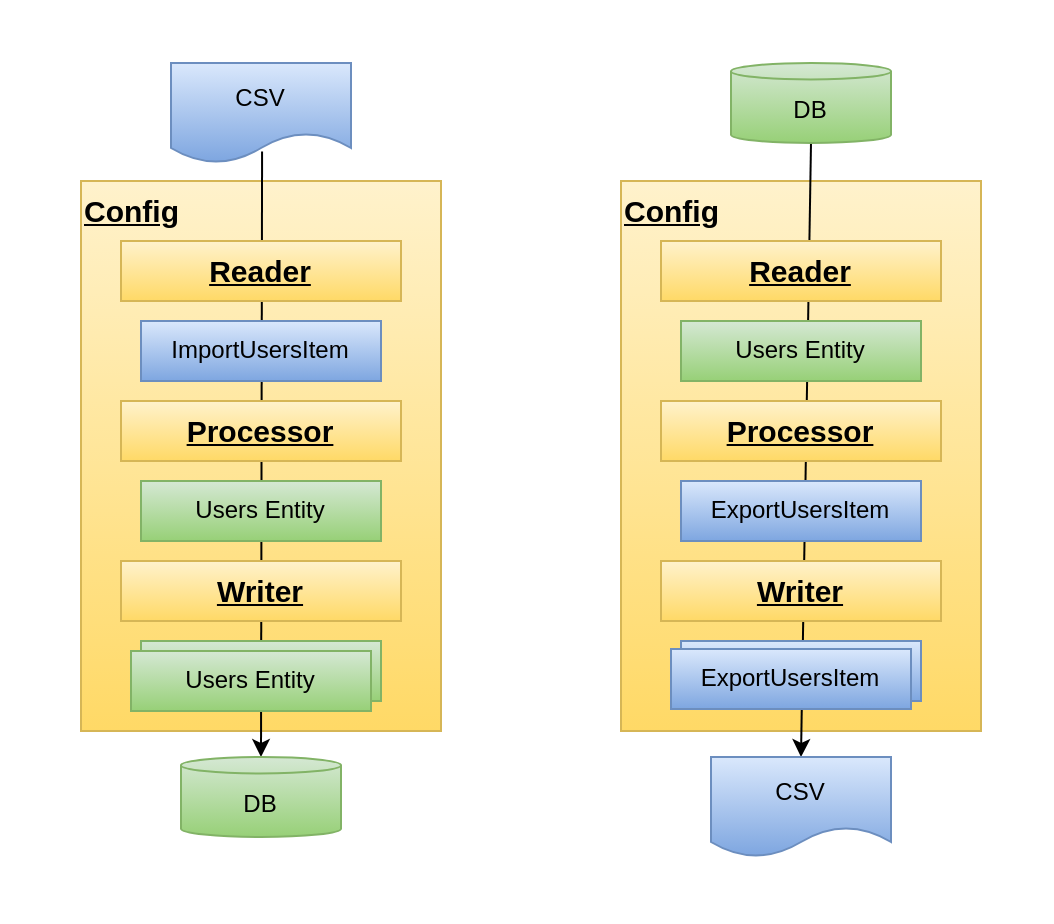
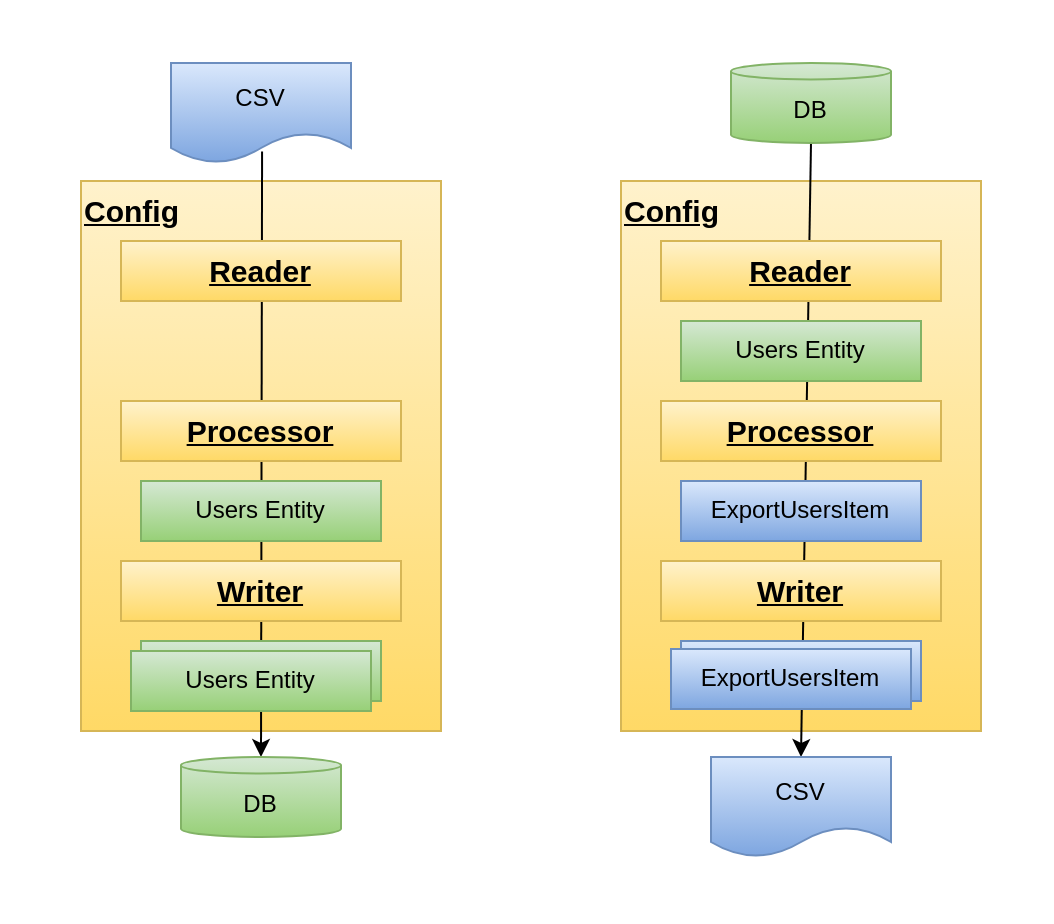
(261, 351) -> none
